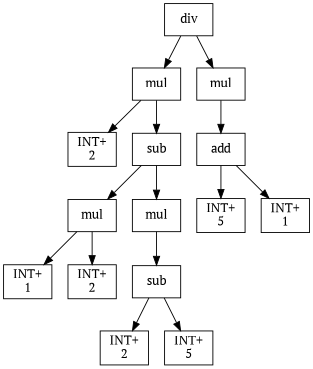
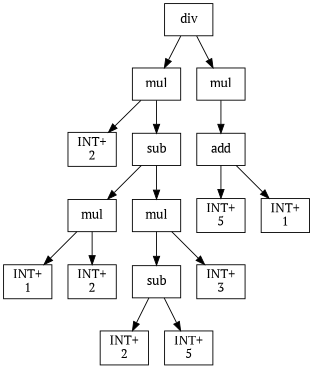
none -> (221, 282)
